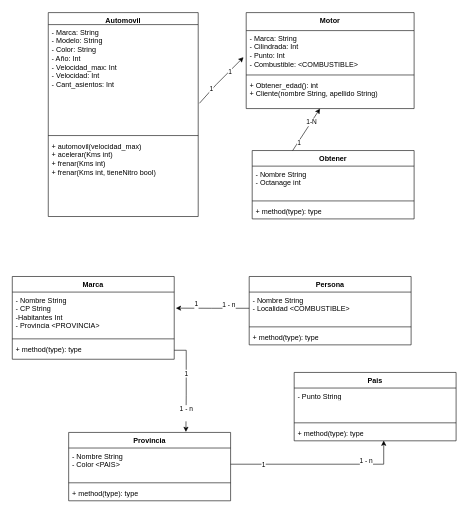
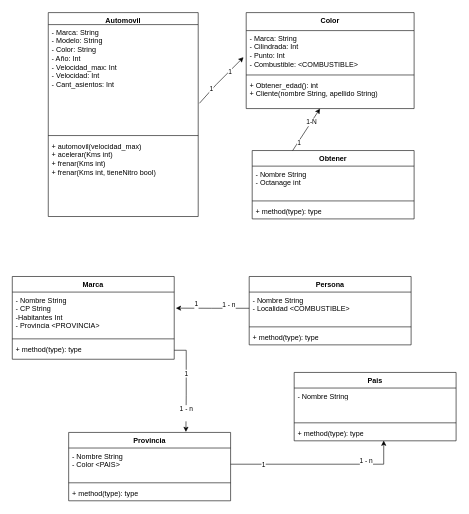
(330, 21) -> (330, 21)
(323, 396) -> (325, 396)
